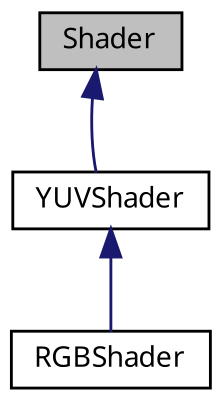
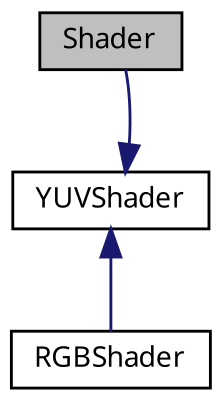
(92, 135) -> (130, 107)
